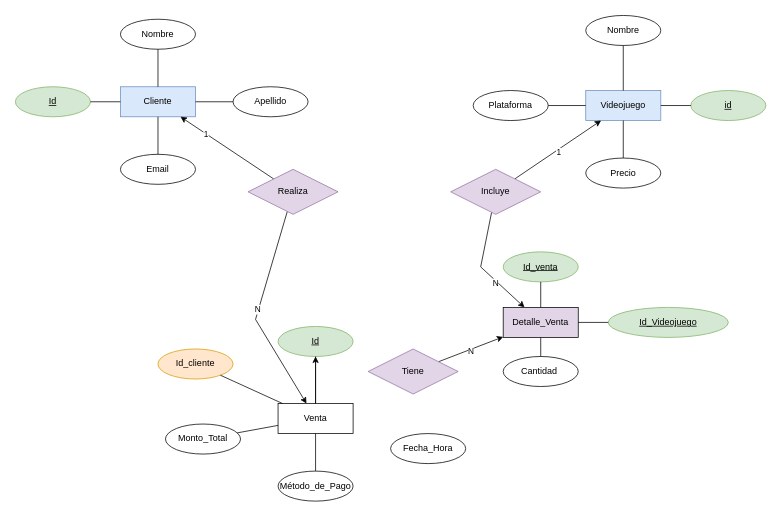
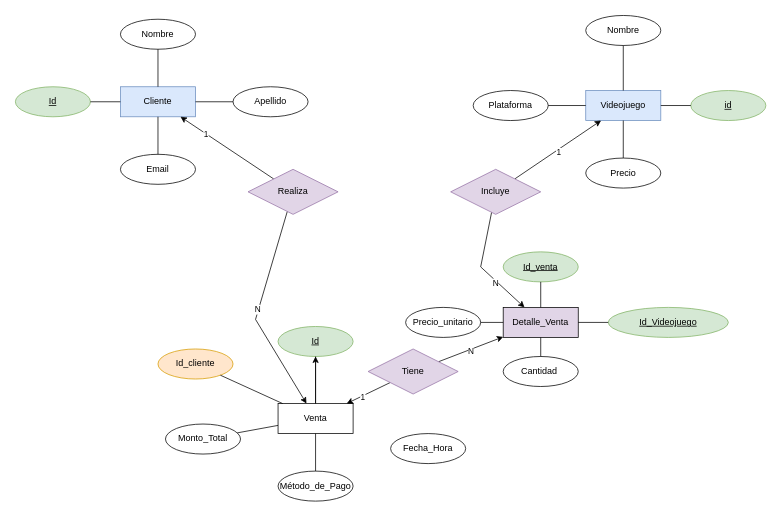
none -> (443, 322)
none -> (492, 322)
none -> (371, 391)
